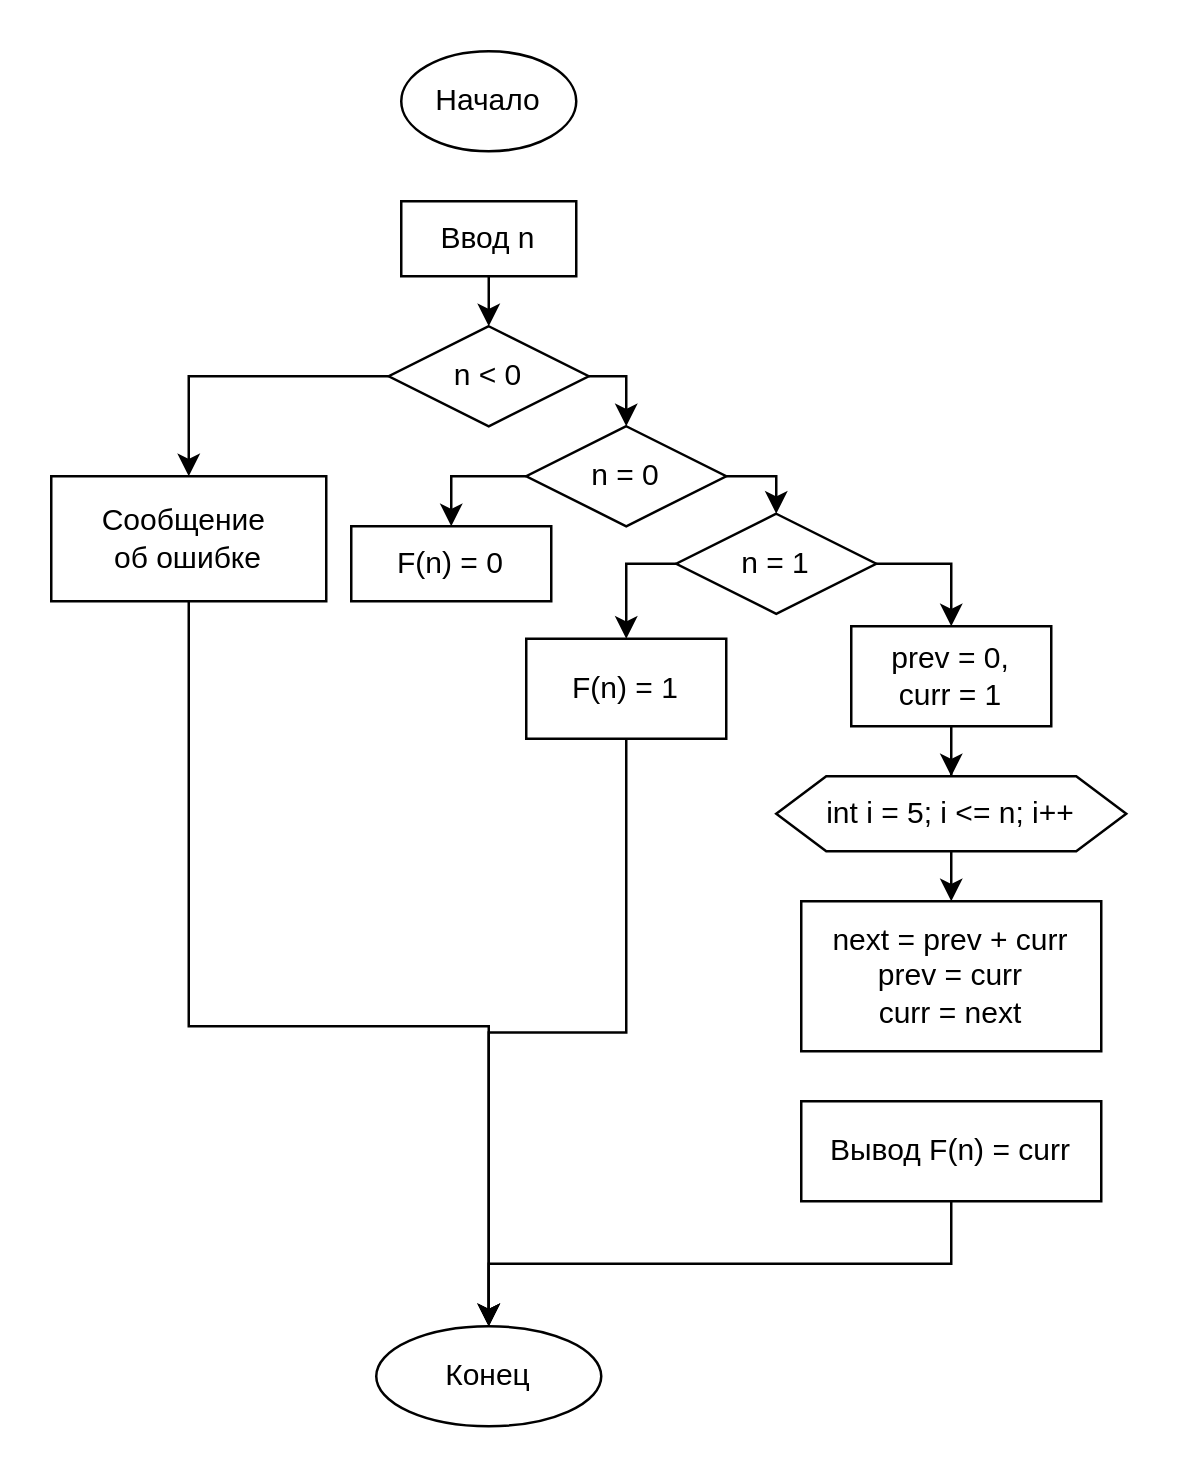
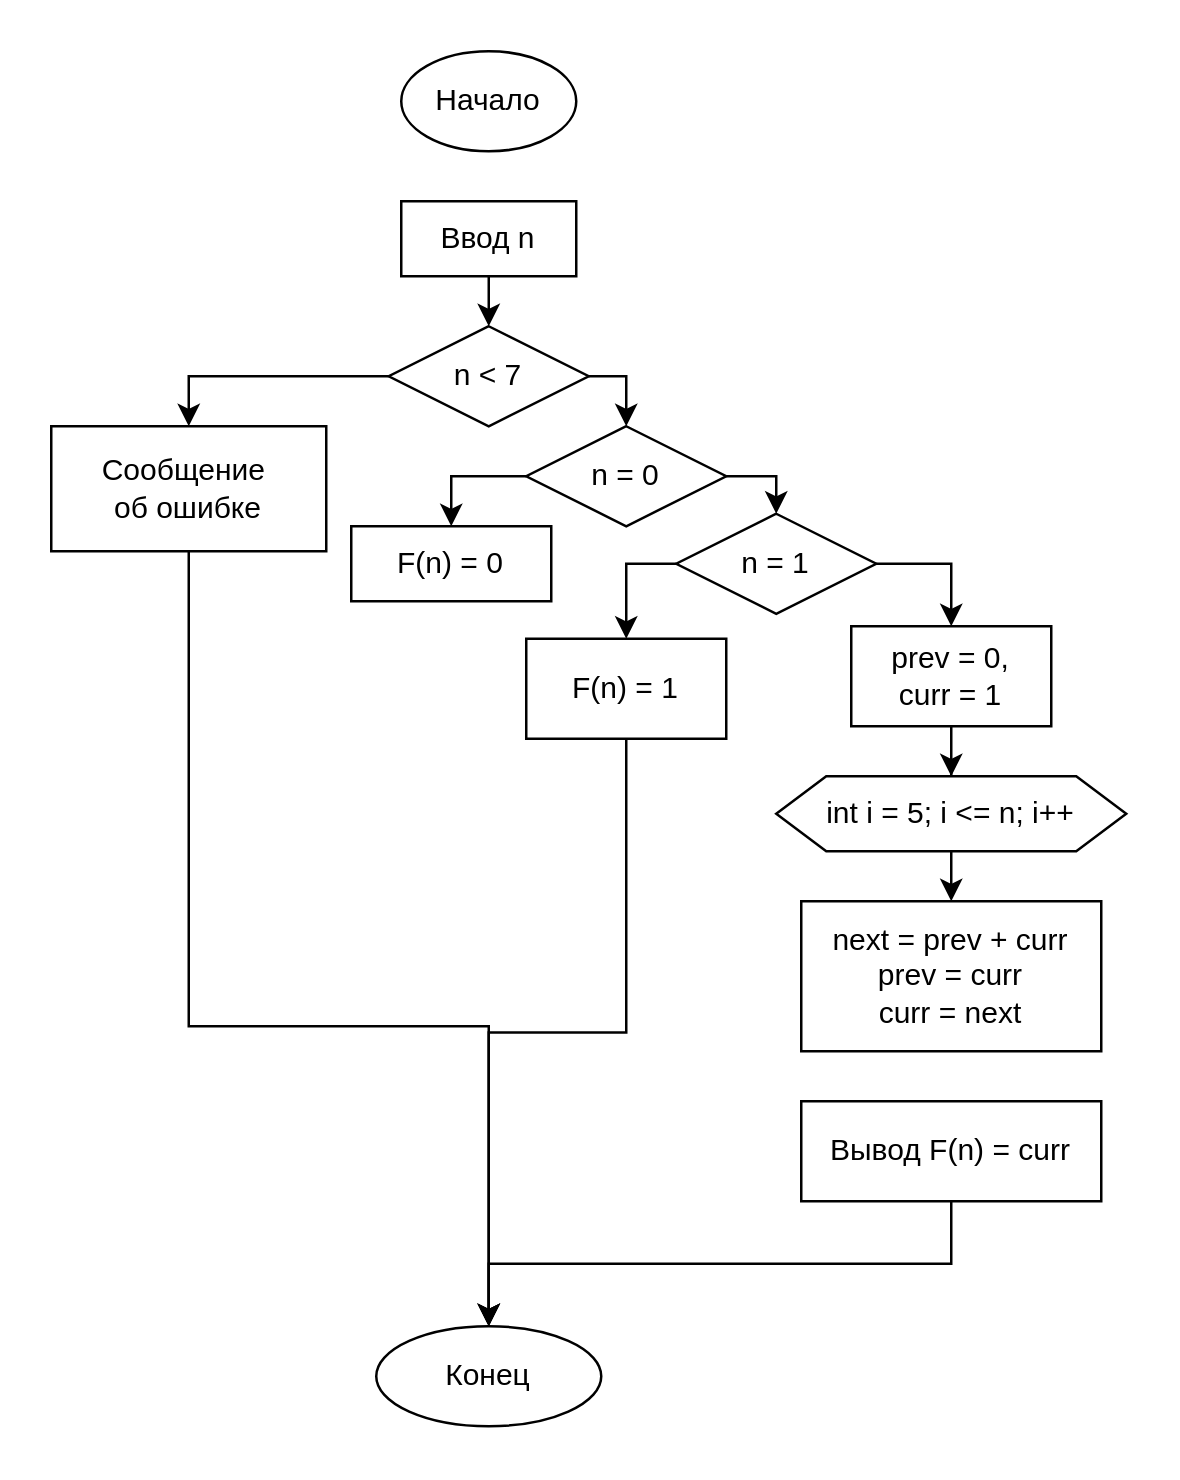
(489, 376) -> (489, 376)
(189, 539) -> (189, 489)
